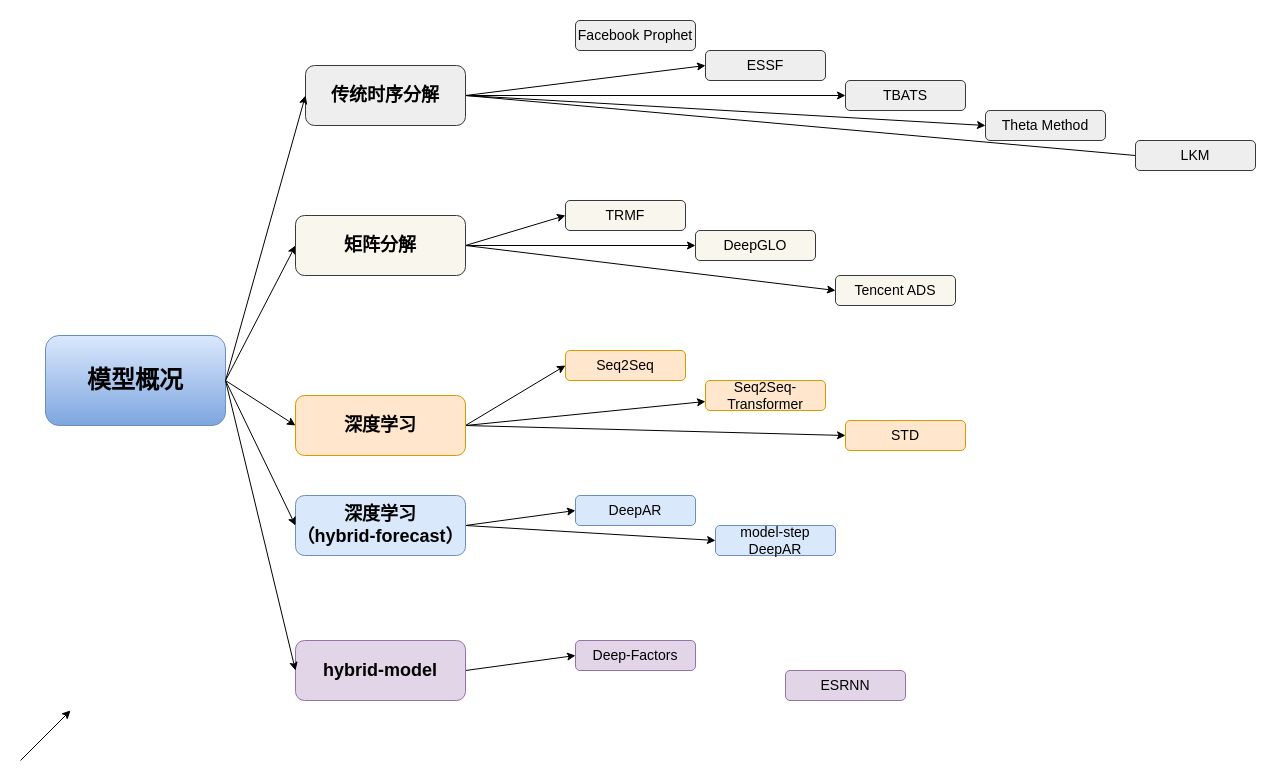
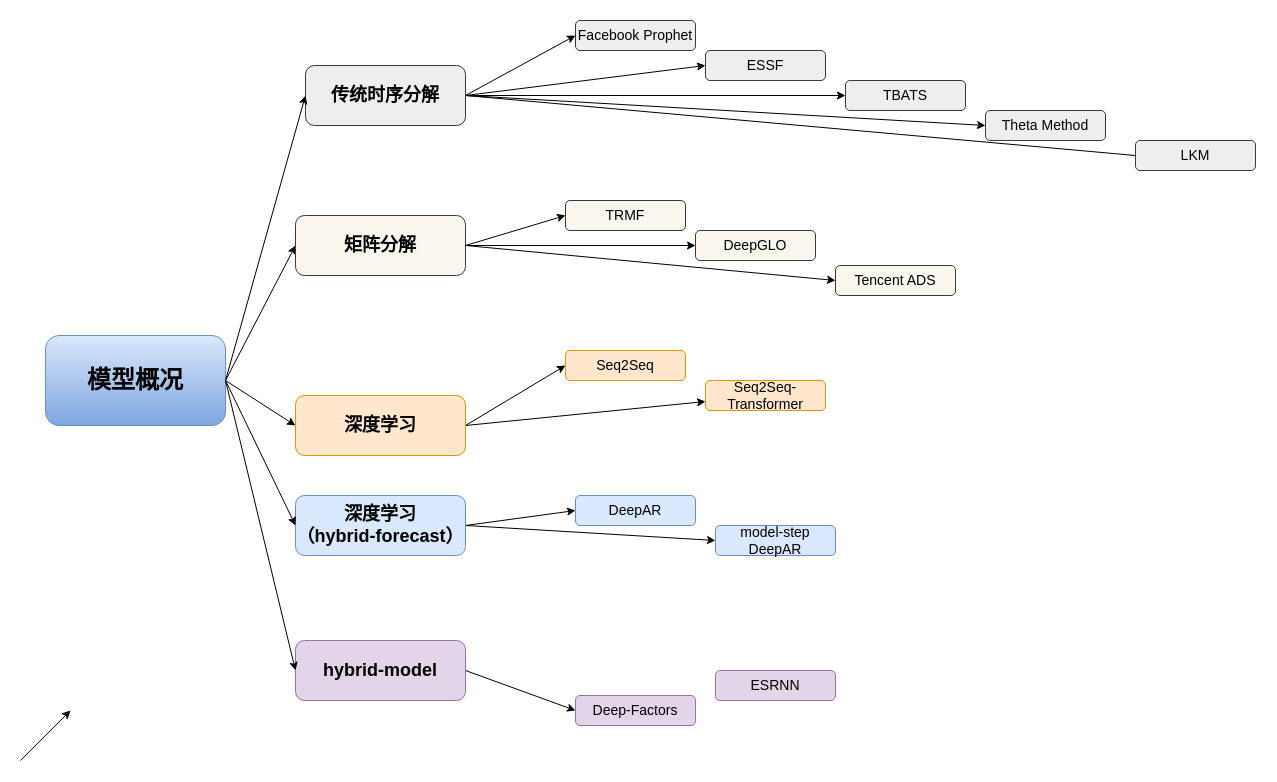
none -> (519, 66)
(896, 291) -> (896, 281)
(654, 430) -> none
(906, 436) -> none
(636, 656) -> (636, 711)
(846, 686) -> (776, 686)
